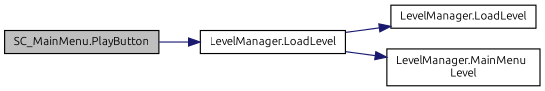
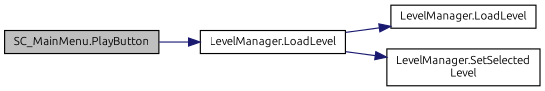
(463, 67) -> (463, 67)
